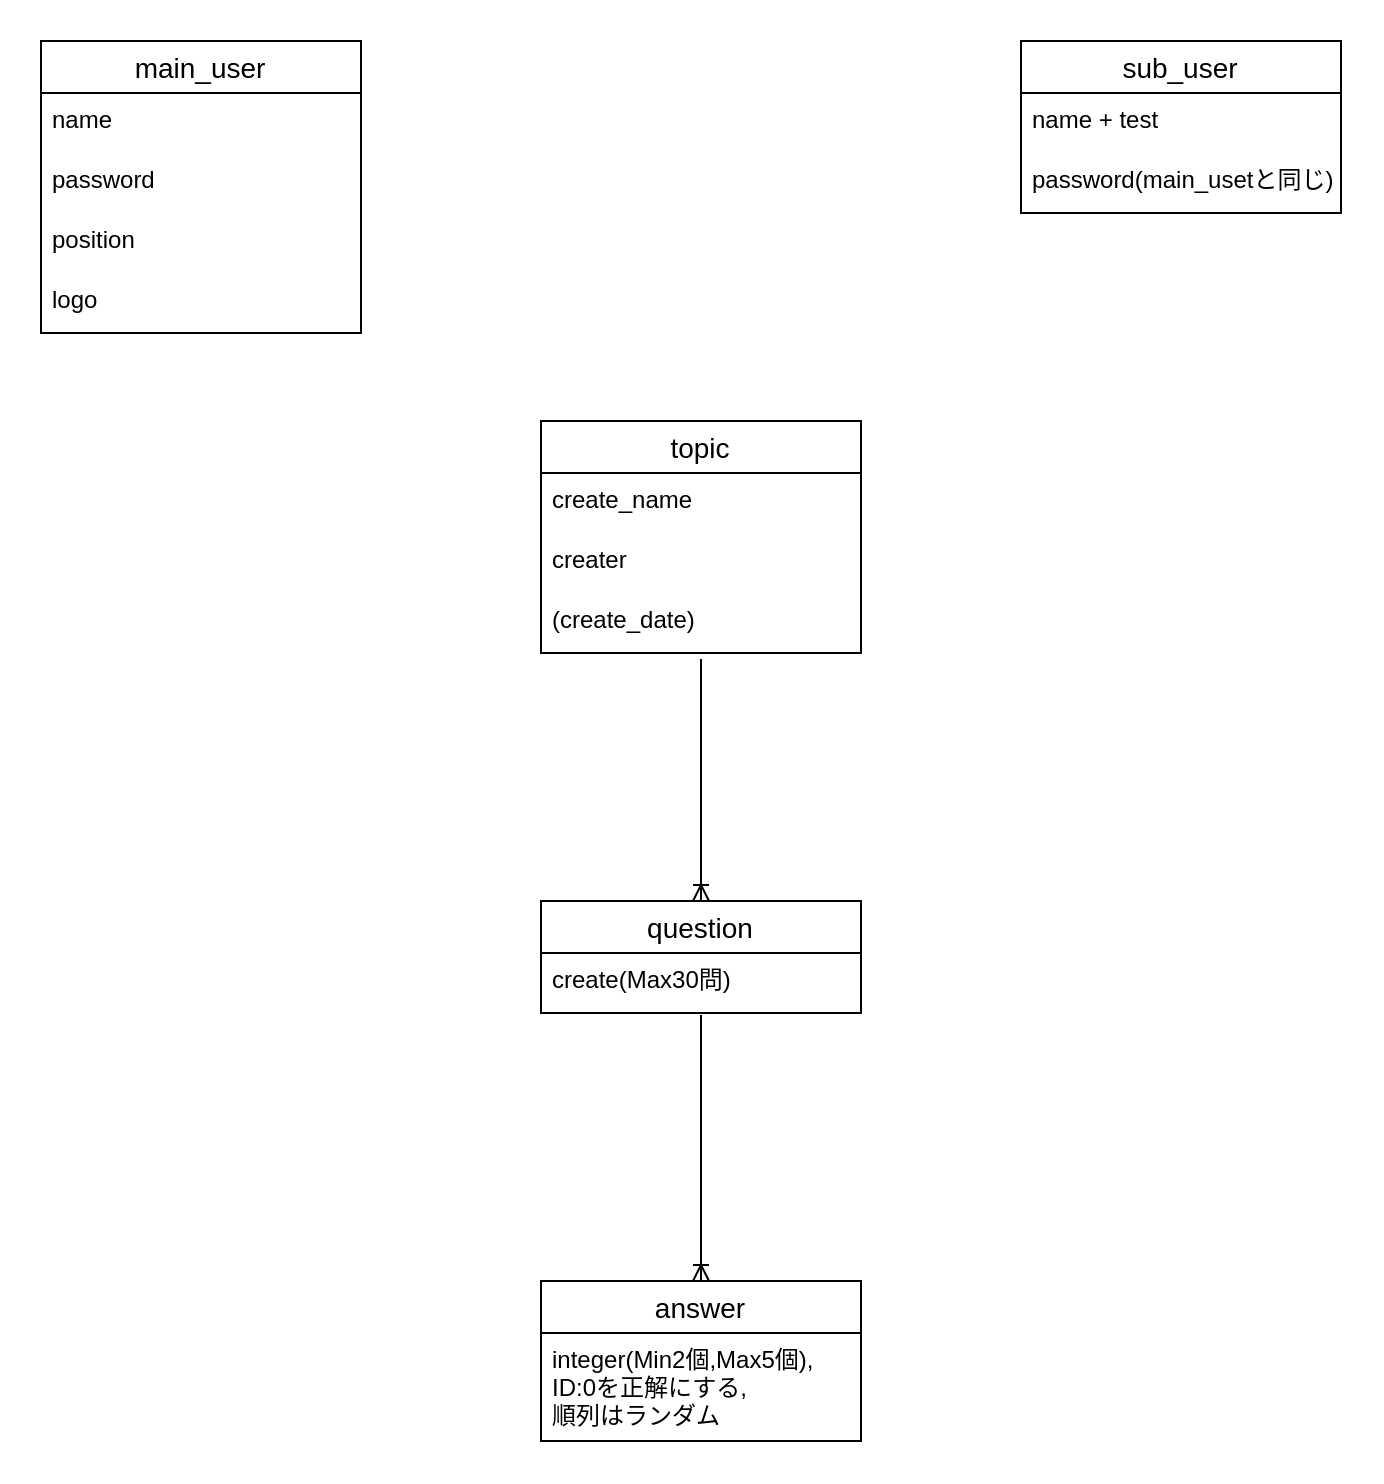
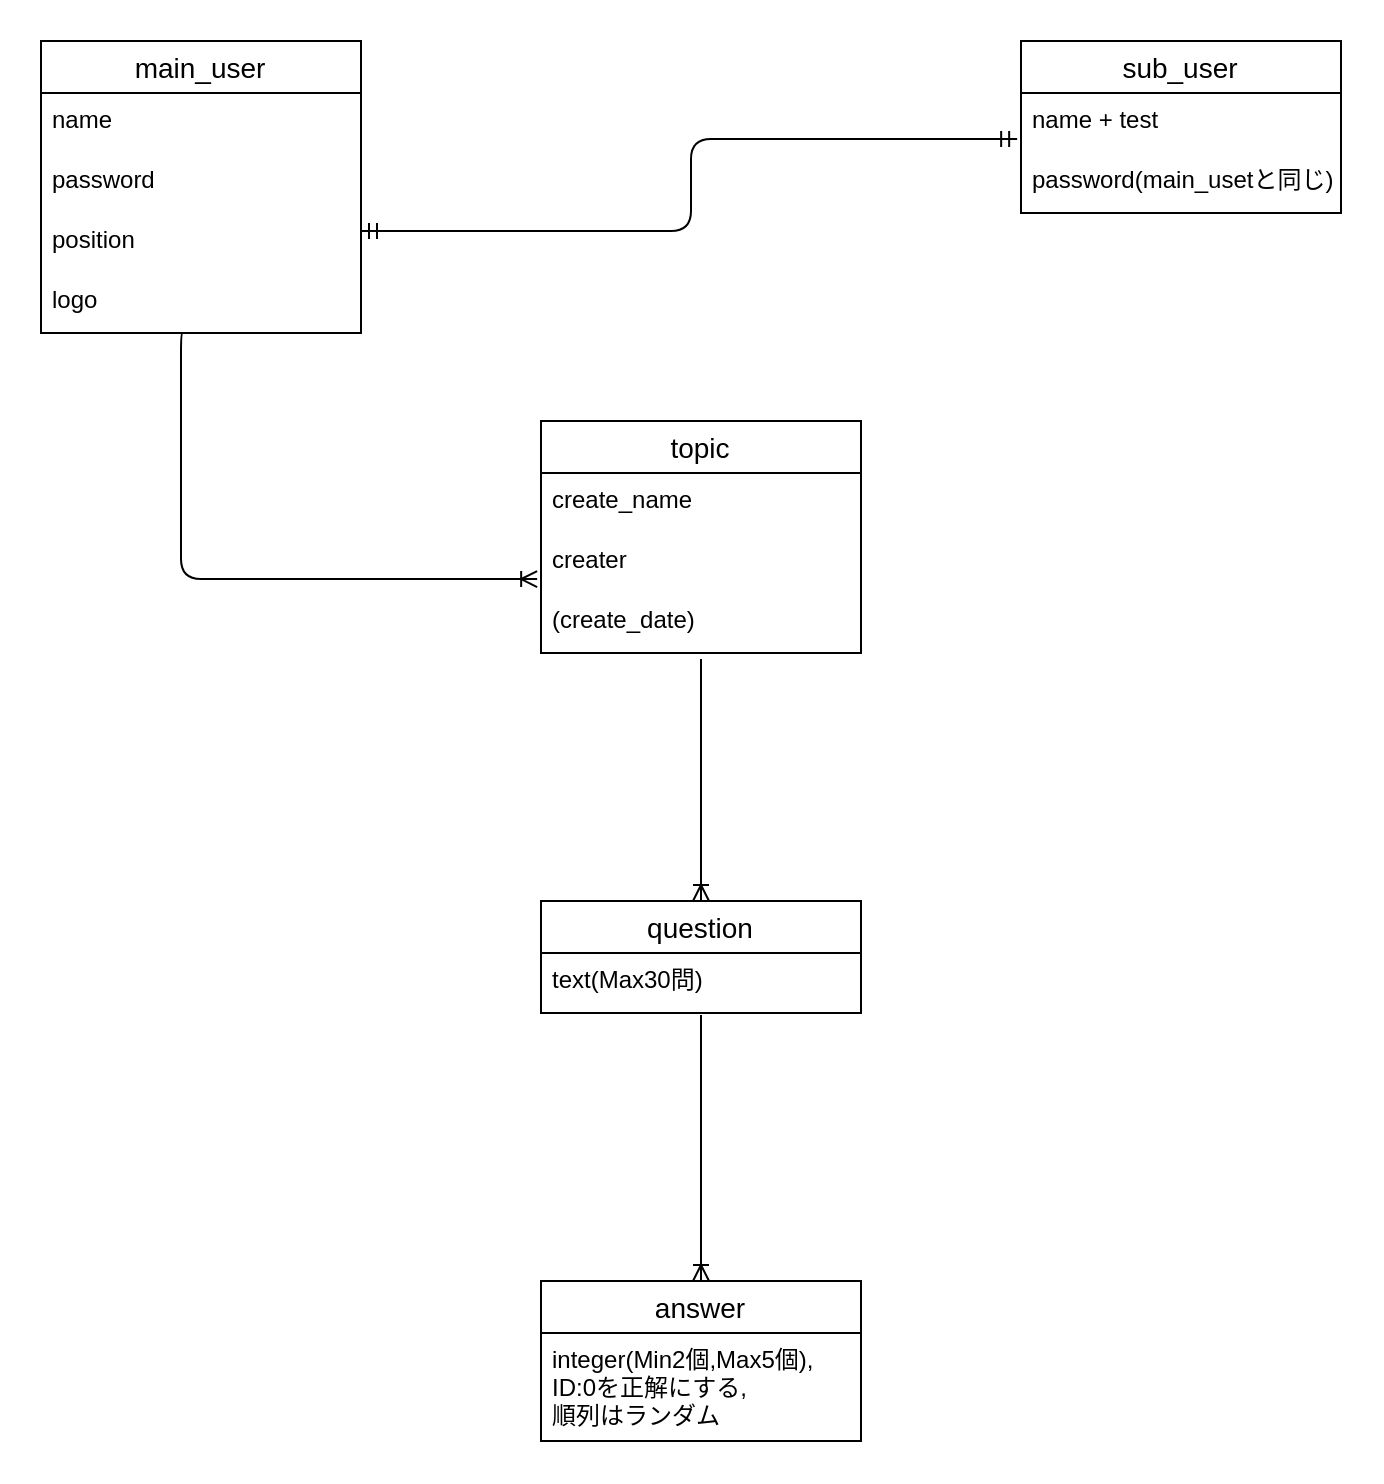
none -> (691, 186)
none -> (246, 579)
(651, 980) -> (638, 980)
